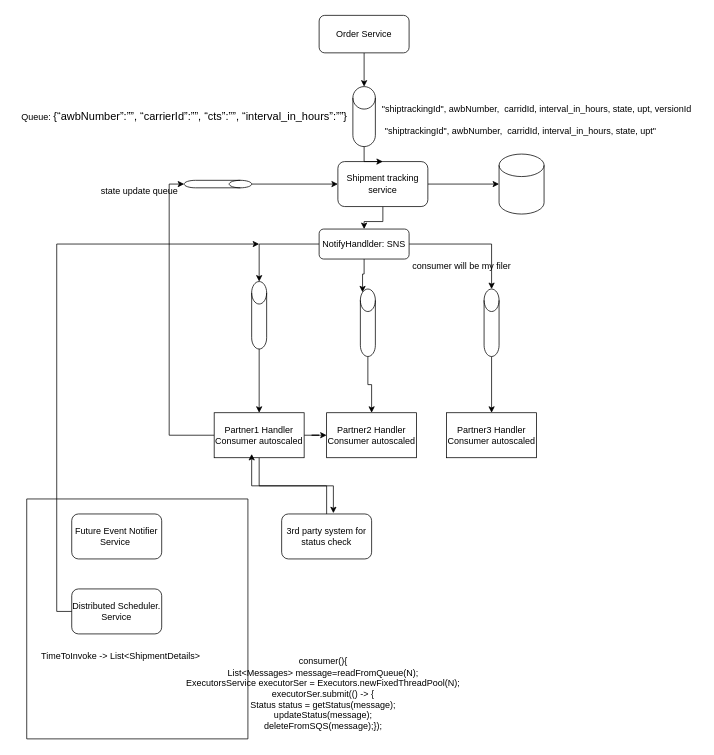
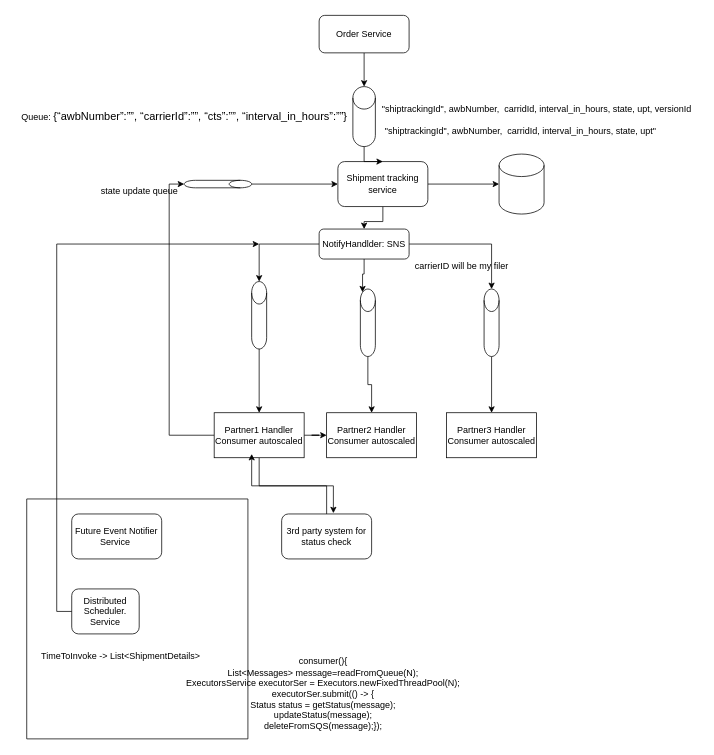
(462, 267) -> (462, 267)
(117, 612) -> (105, 612)
